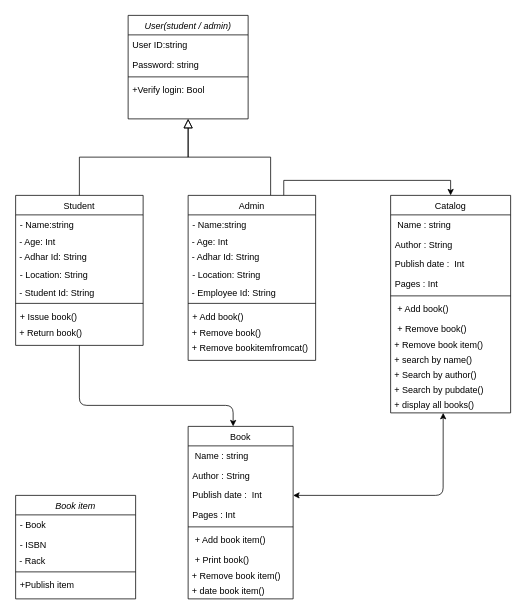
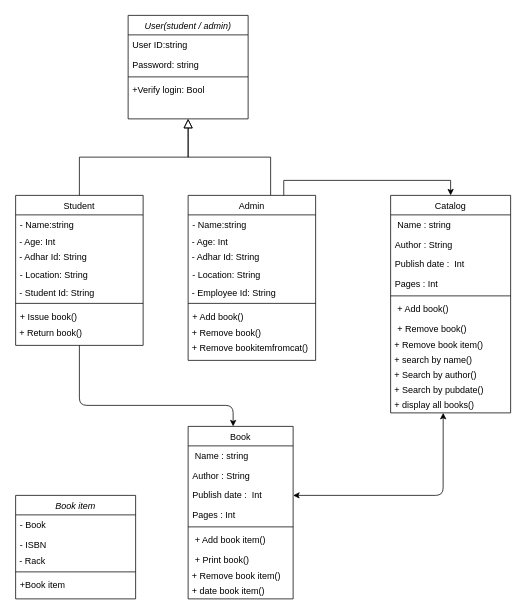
(48, 585) -> (42, 585)
